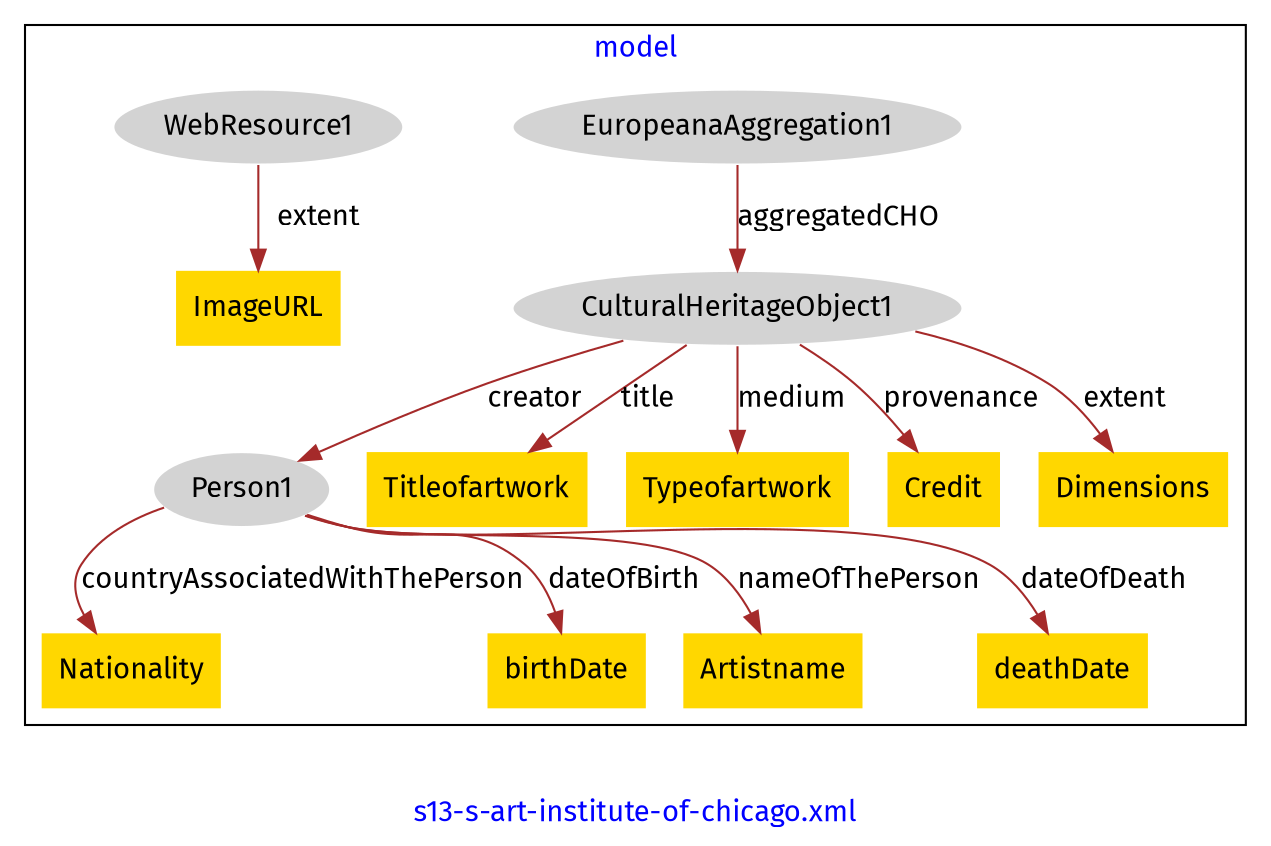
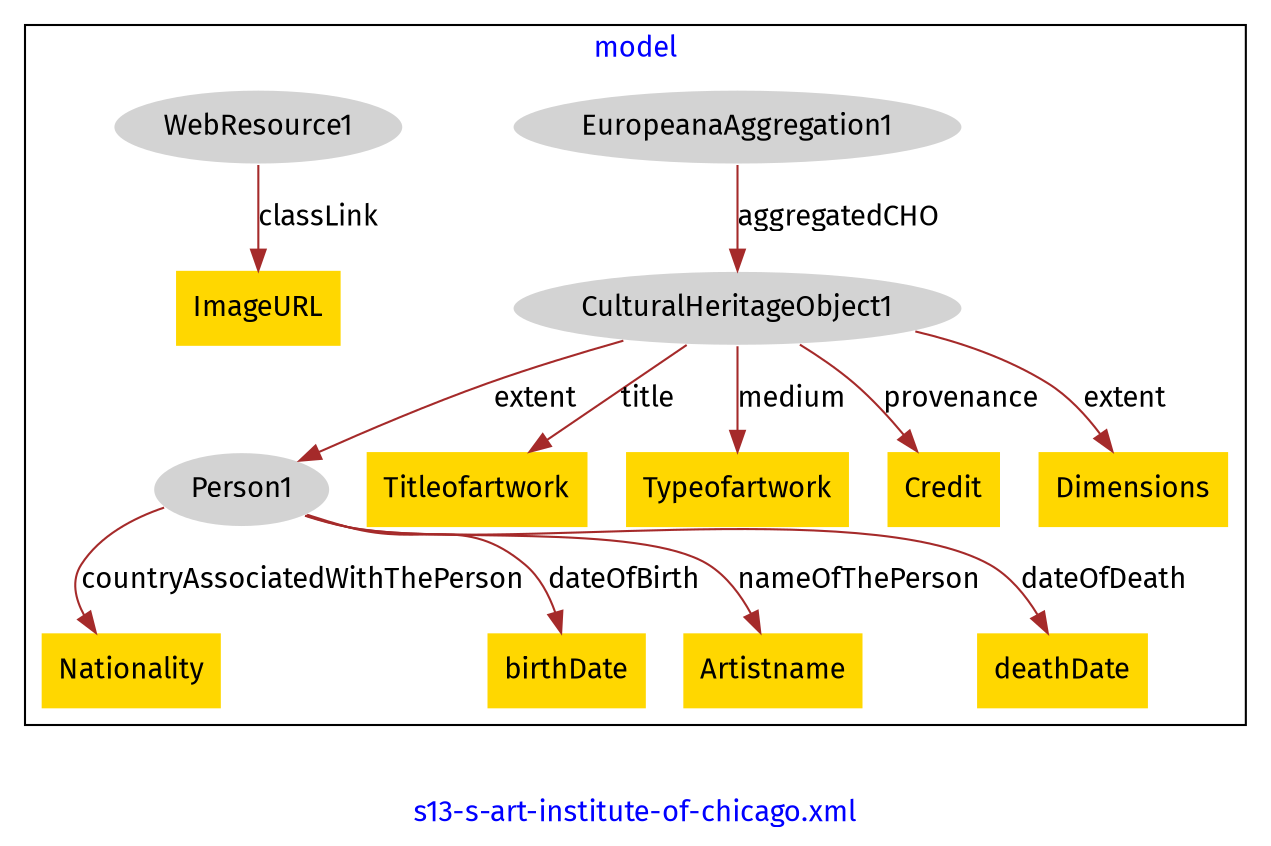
(319, 218) -> (319, 218)
(535, 399) -> (535, 399)
